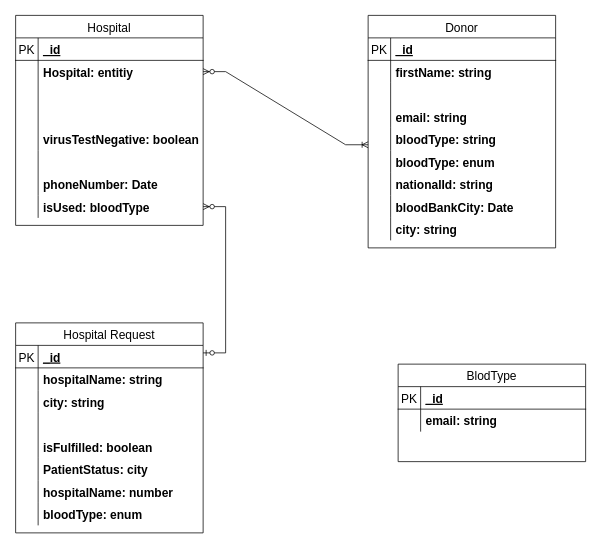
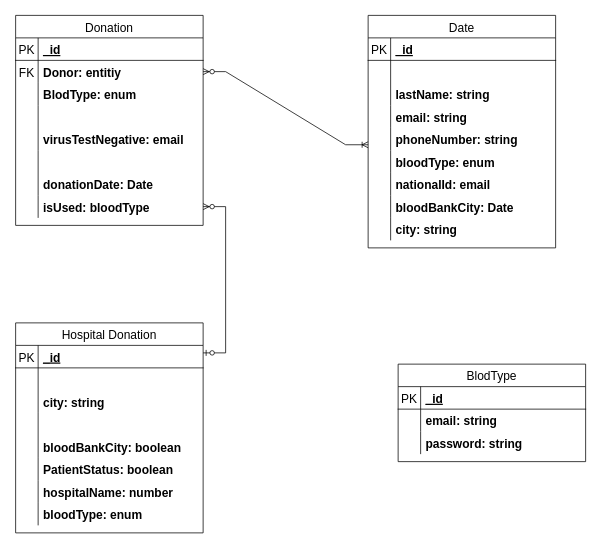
(109, 28) -> (109, 28)
(461, 28) -> (461, 28)
none -> (27, 72)
(473, 72) -> none
(91, 73) -> (84, 73)
none -> (120, 94)
none -> (473, 94)
(122, 140) -> (114, 140)
(446, 140) -> (454, 140)
(97, 185) -> (99, 185)
(448, 185) -> (443, 185)
(109, 335) -> (109, 335)
(120, 379) -> none
none -> (503, 443)
(97, 448) -> (109, 448)
(100, 470) -> (110, 470)
